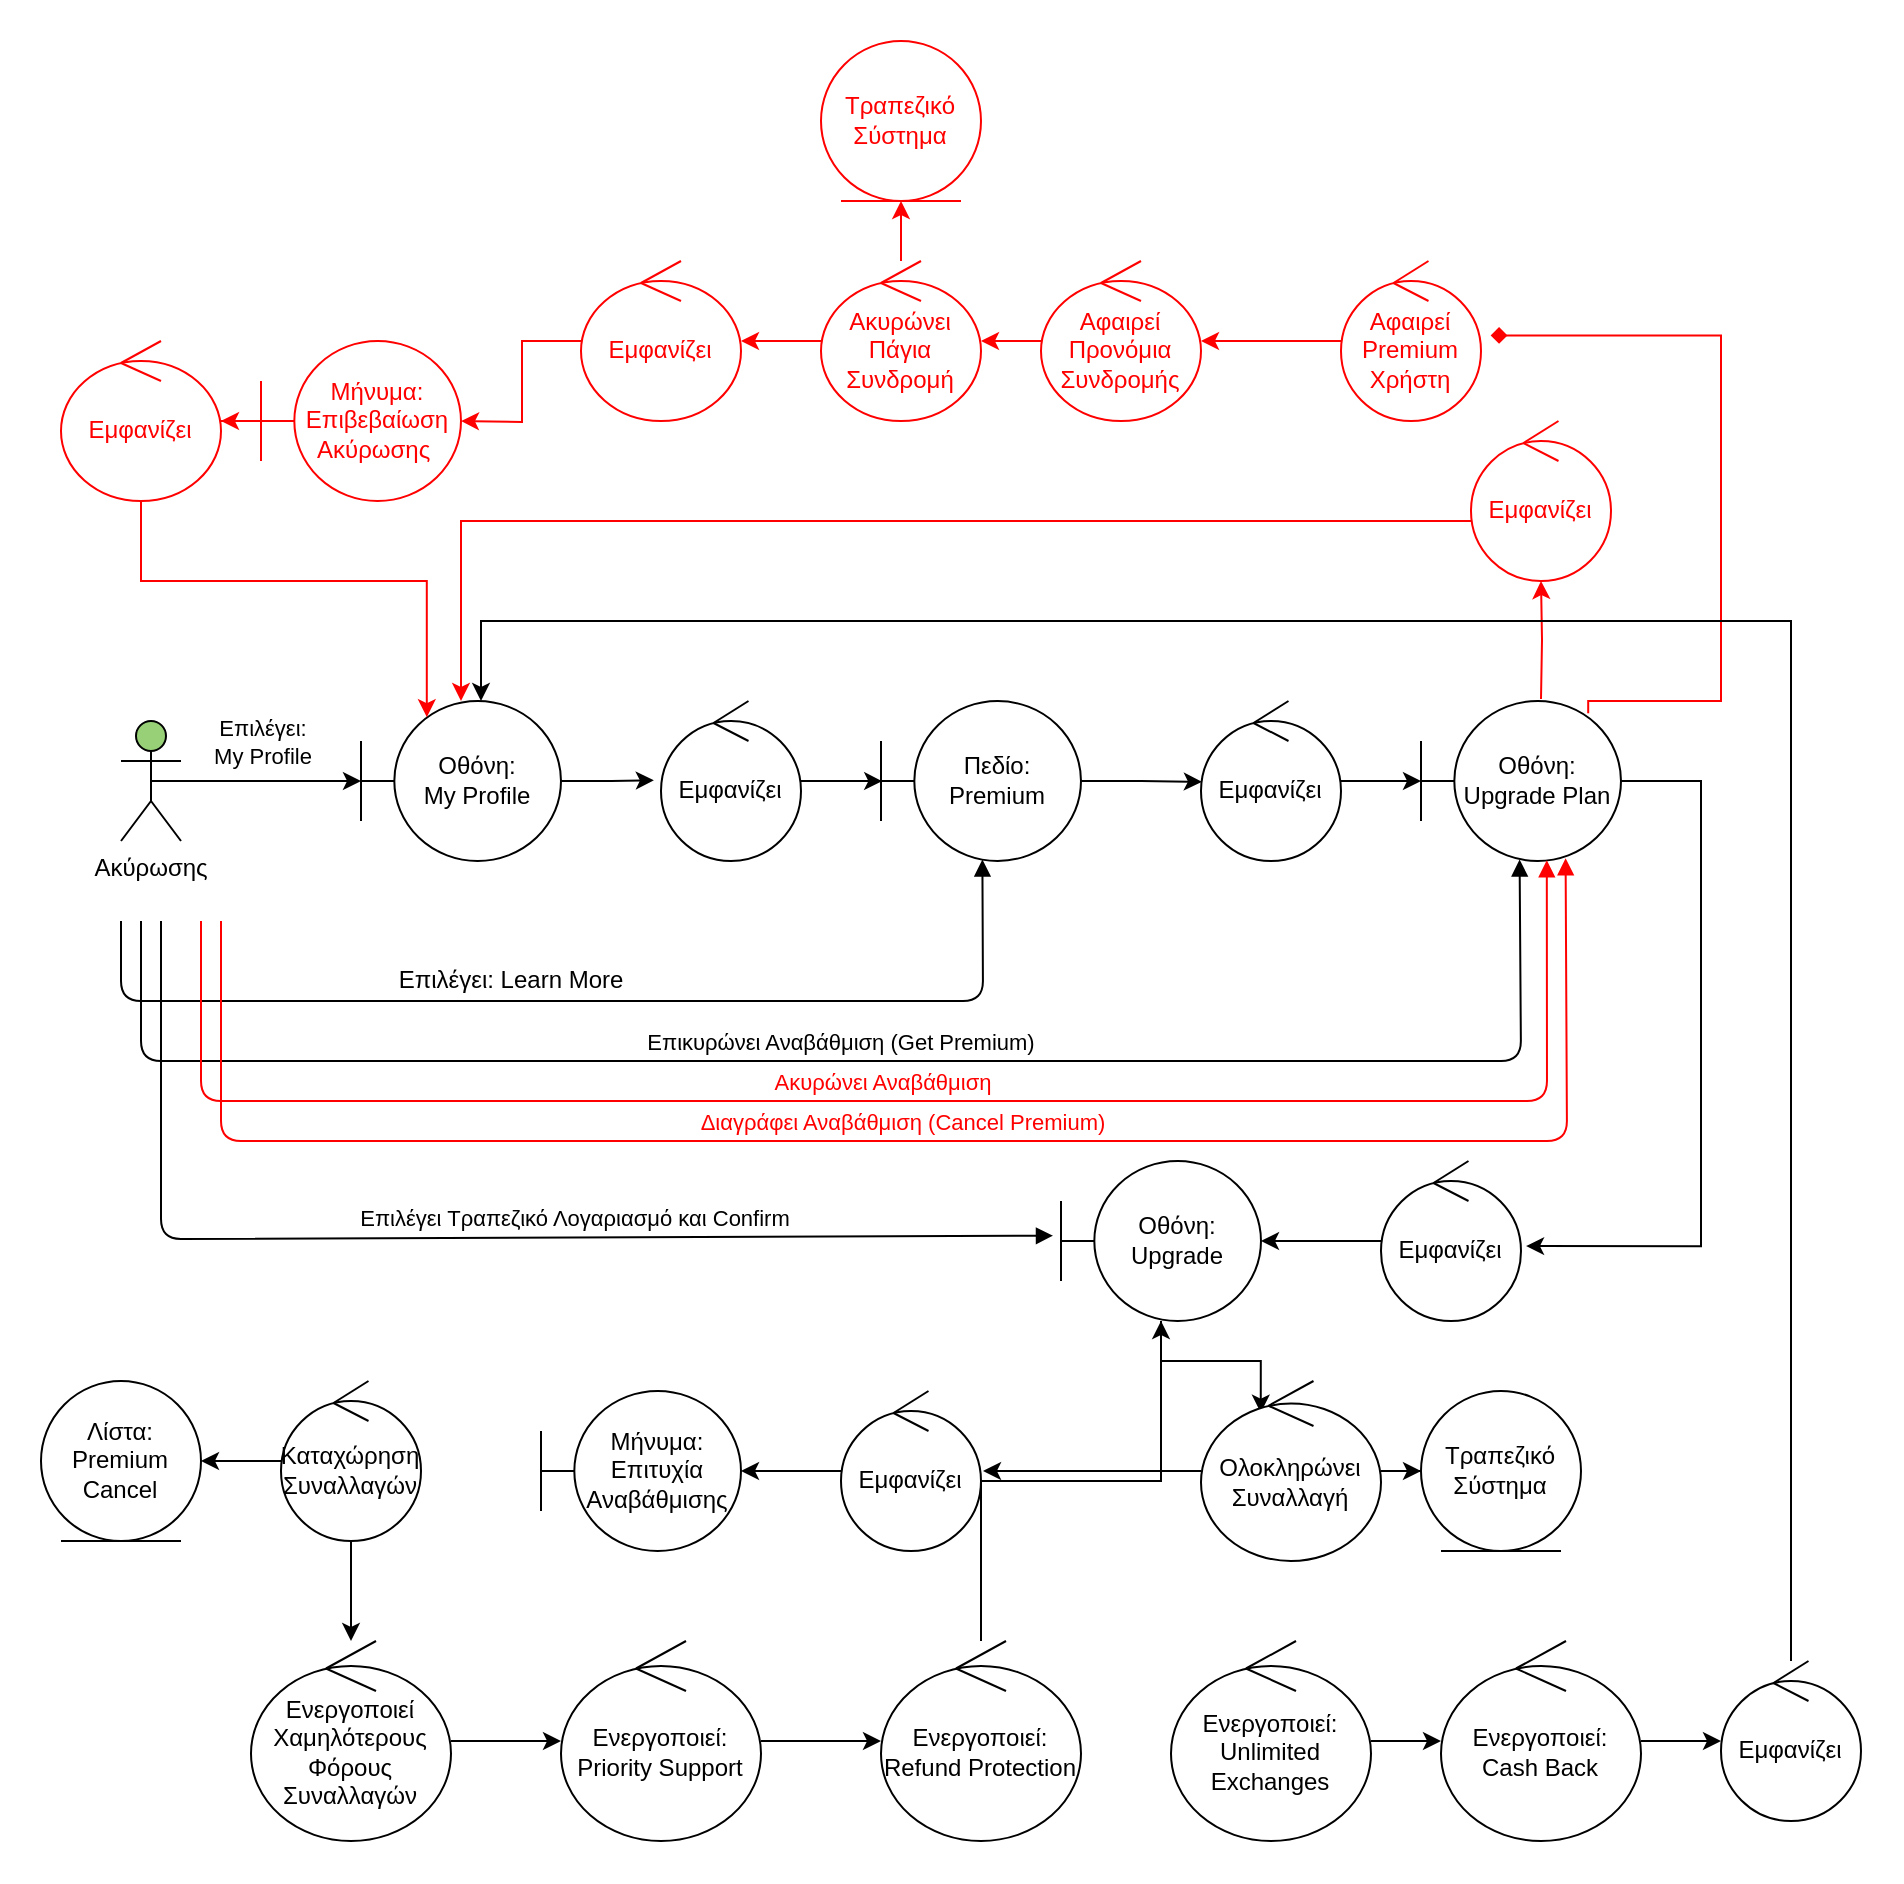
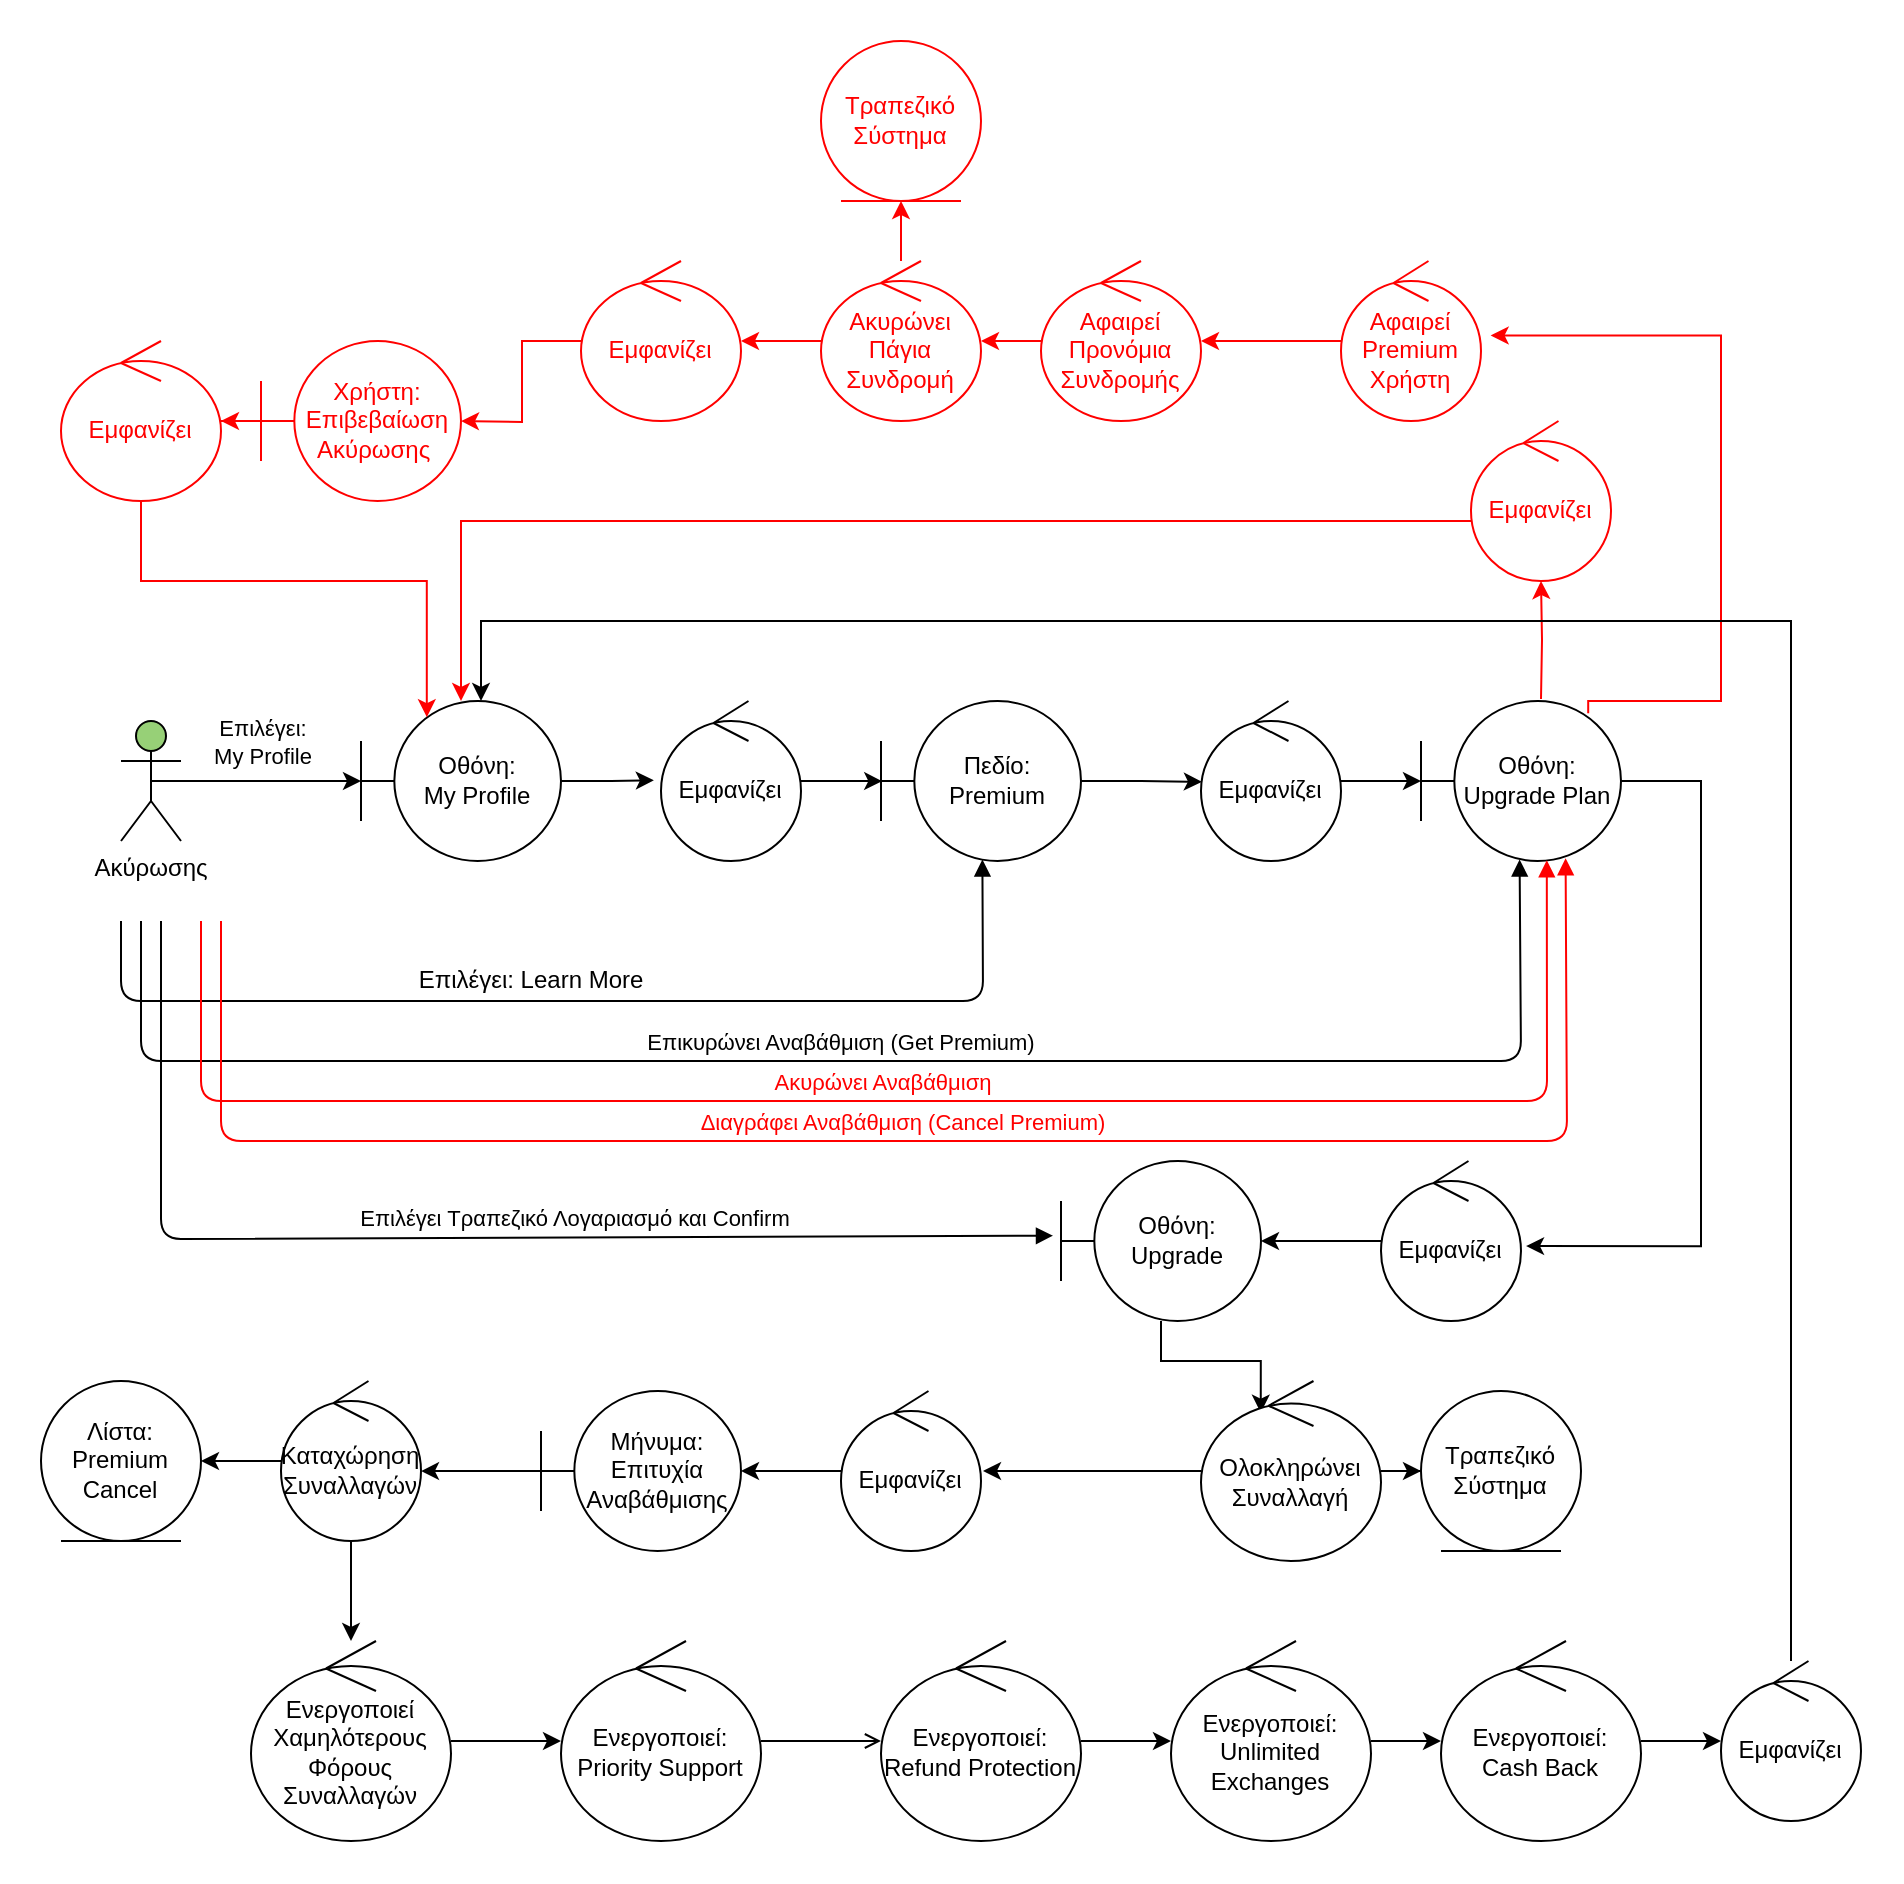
(1507, 335) -> (1505, 335)
(378, 421) -> (378, 421)
(511, 981) -> (531, 981)
none -> (486, 1471)
(1049, 1481) -> (1119, 1741)
(866, 1741) -> (868, 1741)
